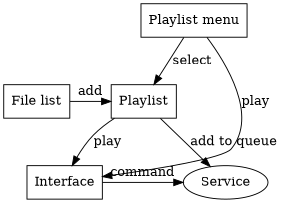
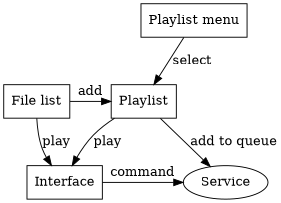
(231, 149) -> (39, 138)
